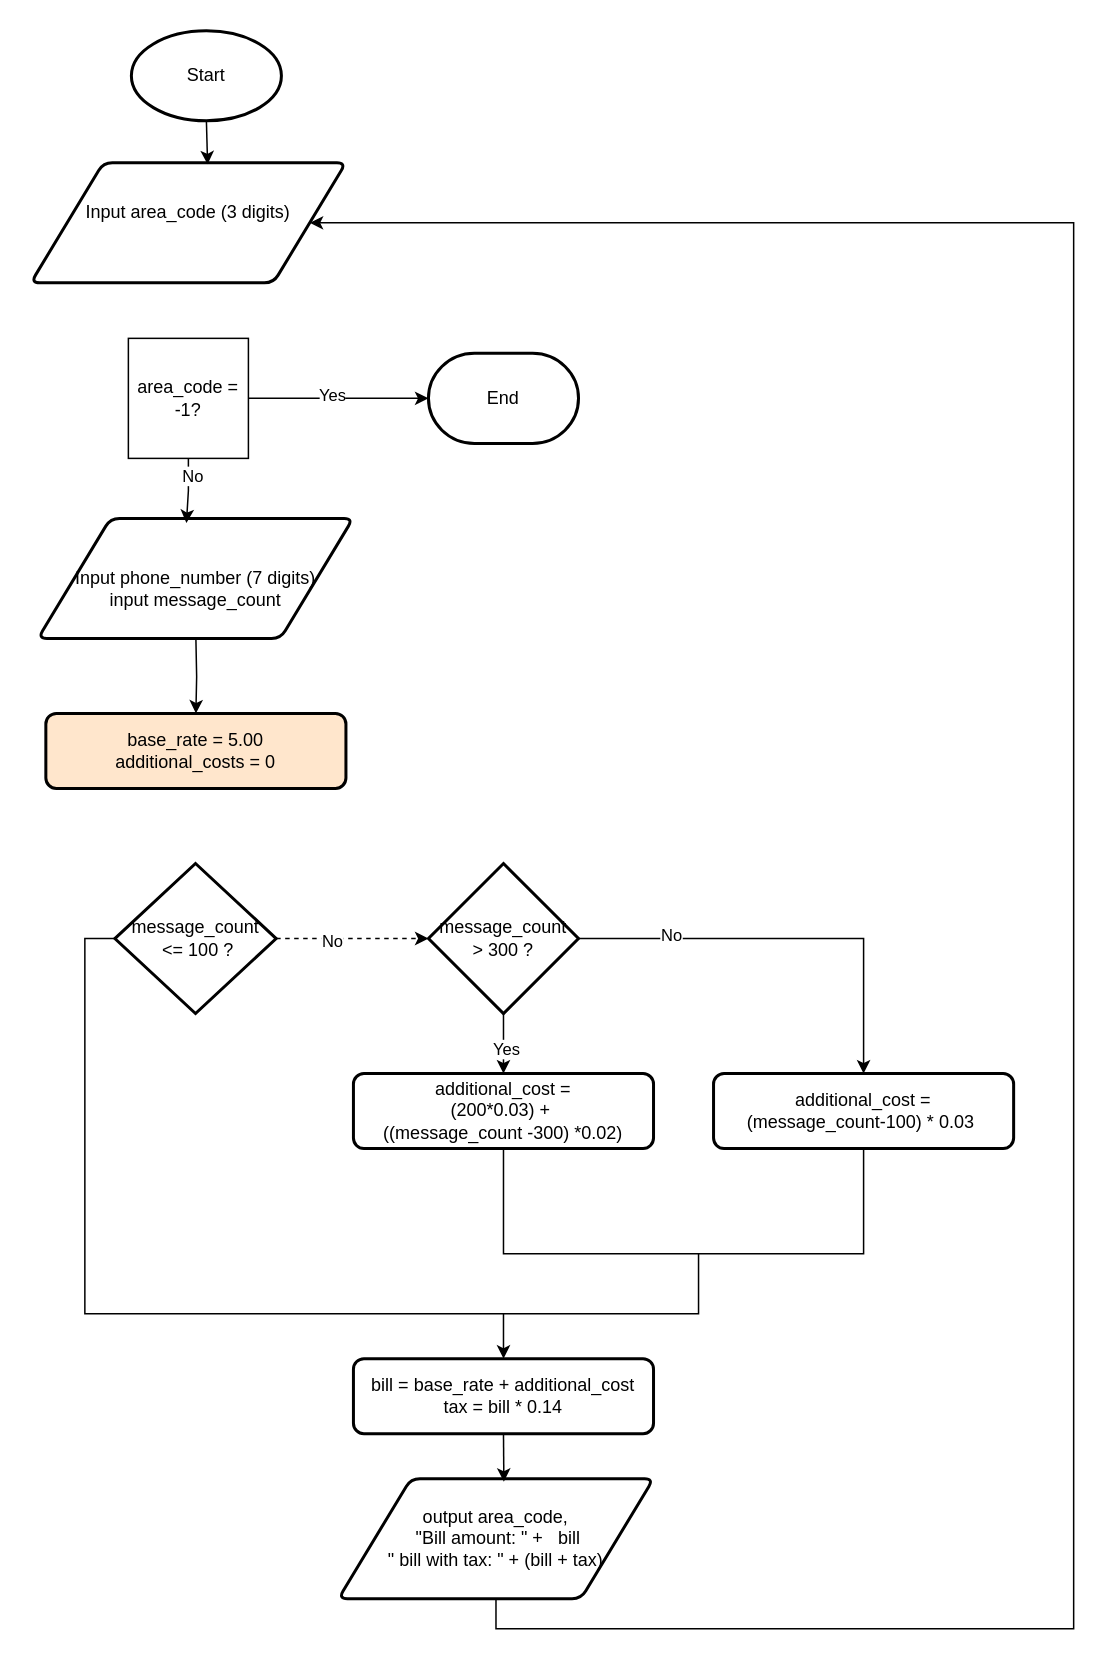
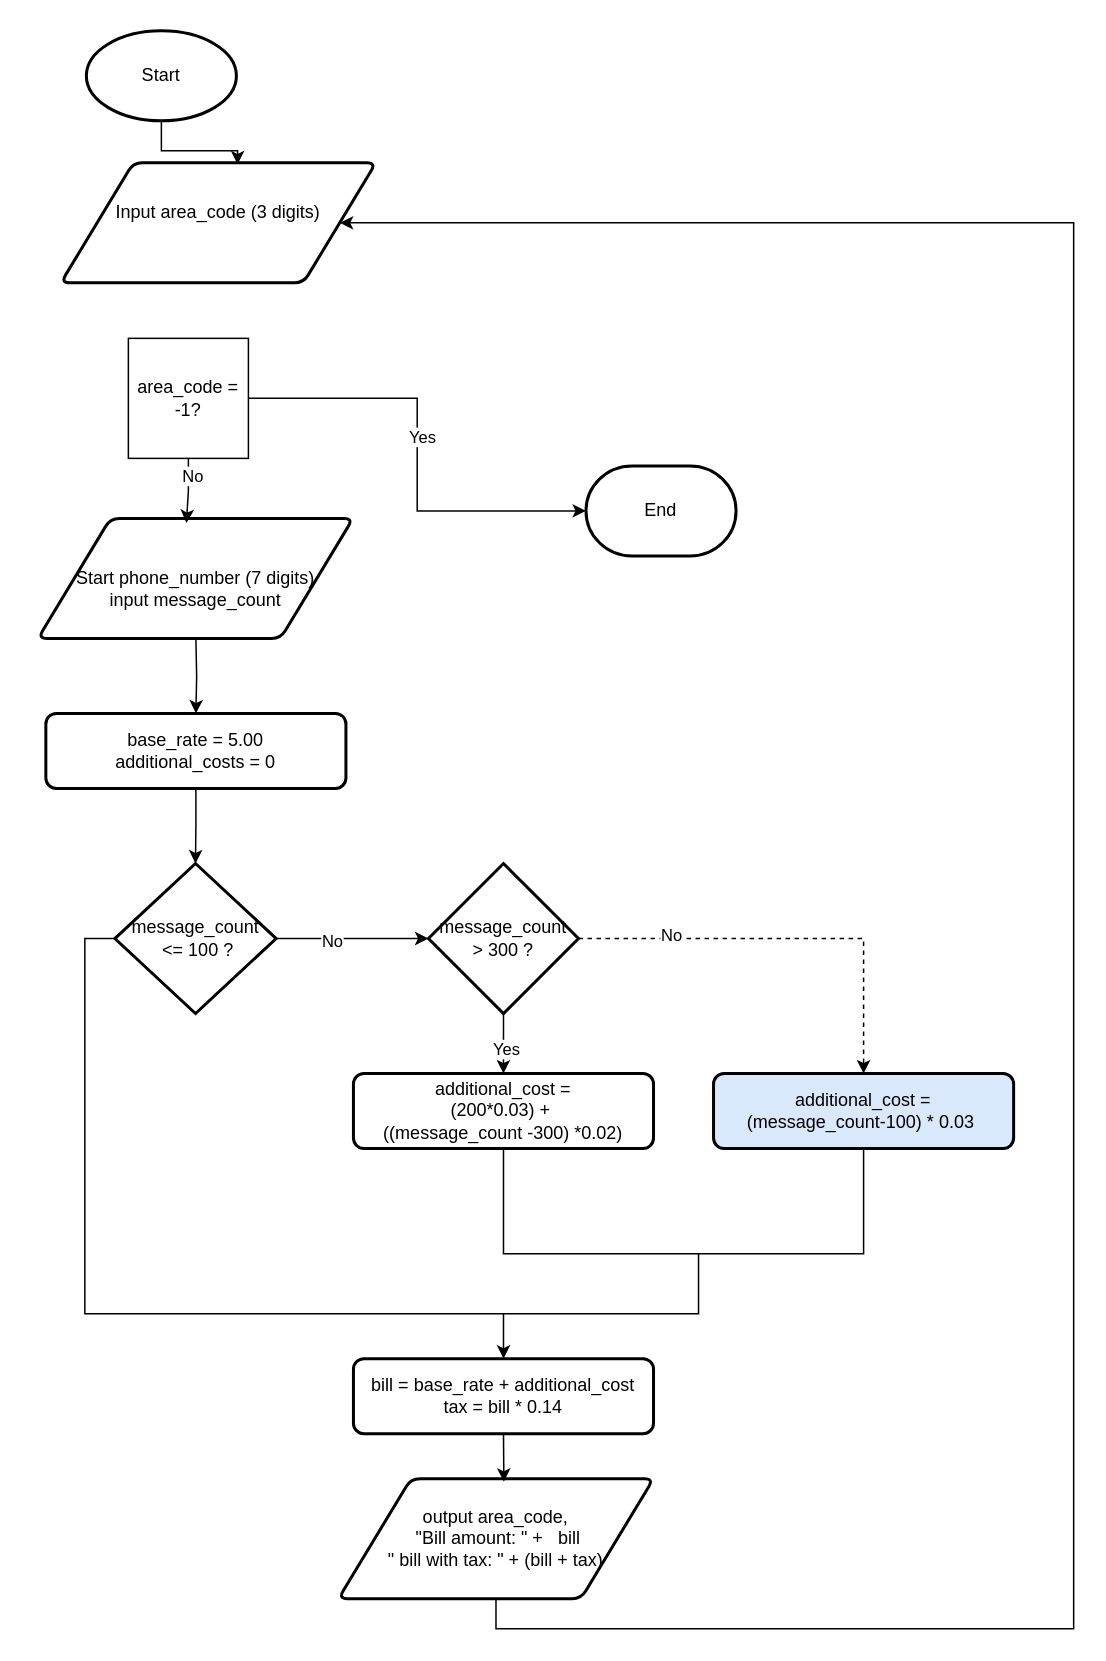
(206, 76) -> (161, 76)
(188, 223) -> (218, 223)
(503, 398) -> (661, 511)
(196, 578) -> (196, 578)
(196, 751) -> (196, 751)
none -> (196, 821)
(380, 938) -> (380, 938)
(832, 938) -> (832, 938)
(863, 1111) -> (863, 1111)
